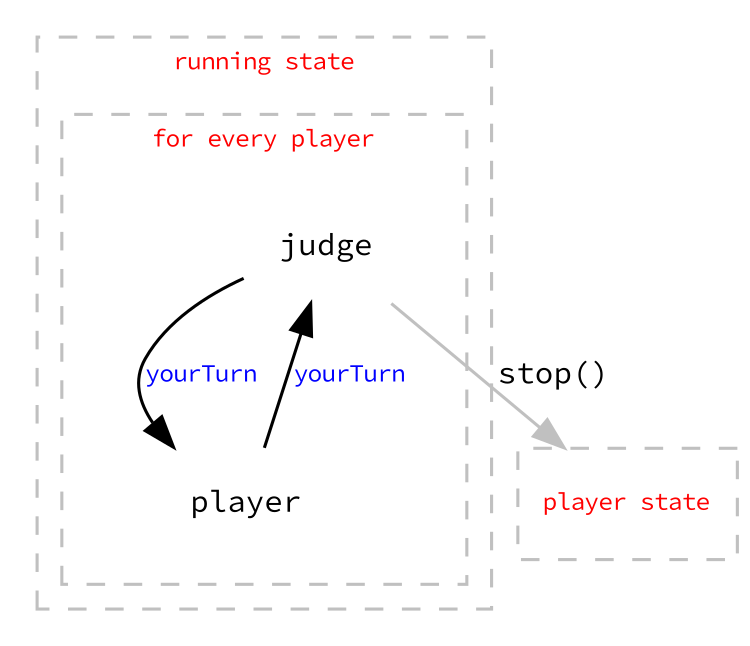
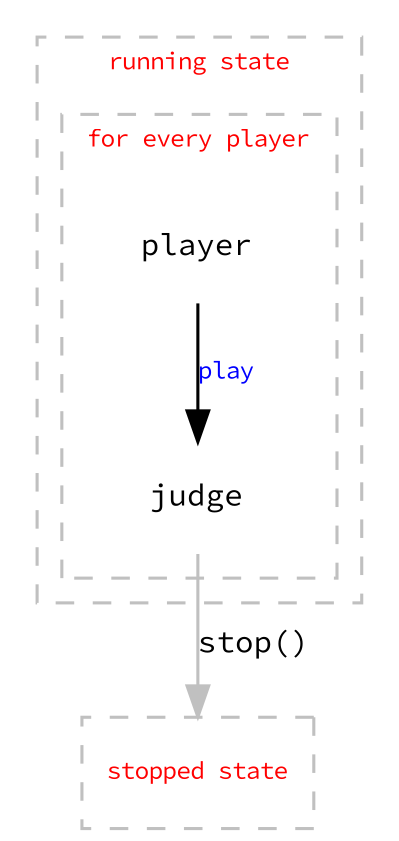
(163, 334) -> none
(351, 376) -> (227, 373)
(628, 504) -> (198, 773)
